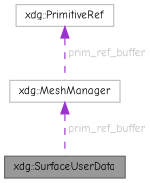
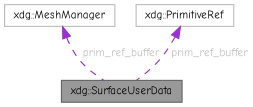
(65, 59) -> (159, 61)
